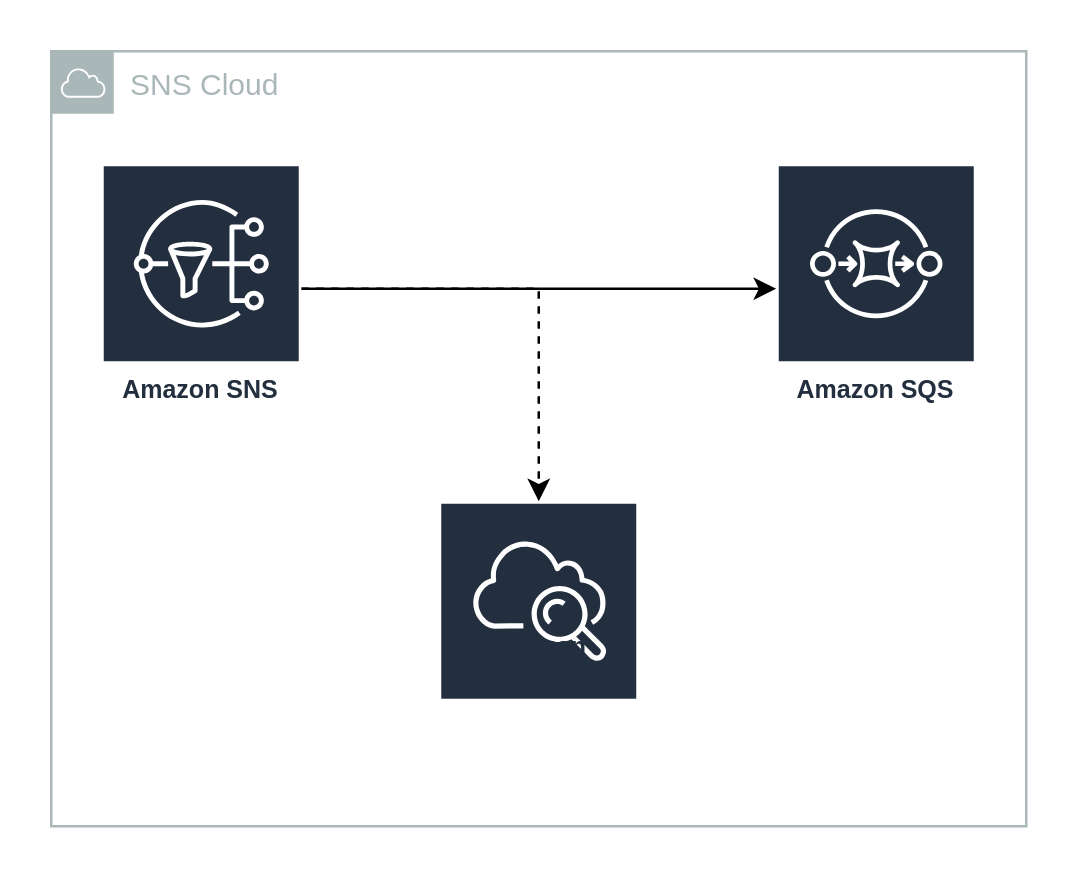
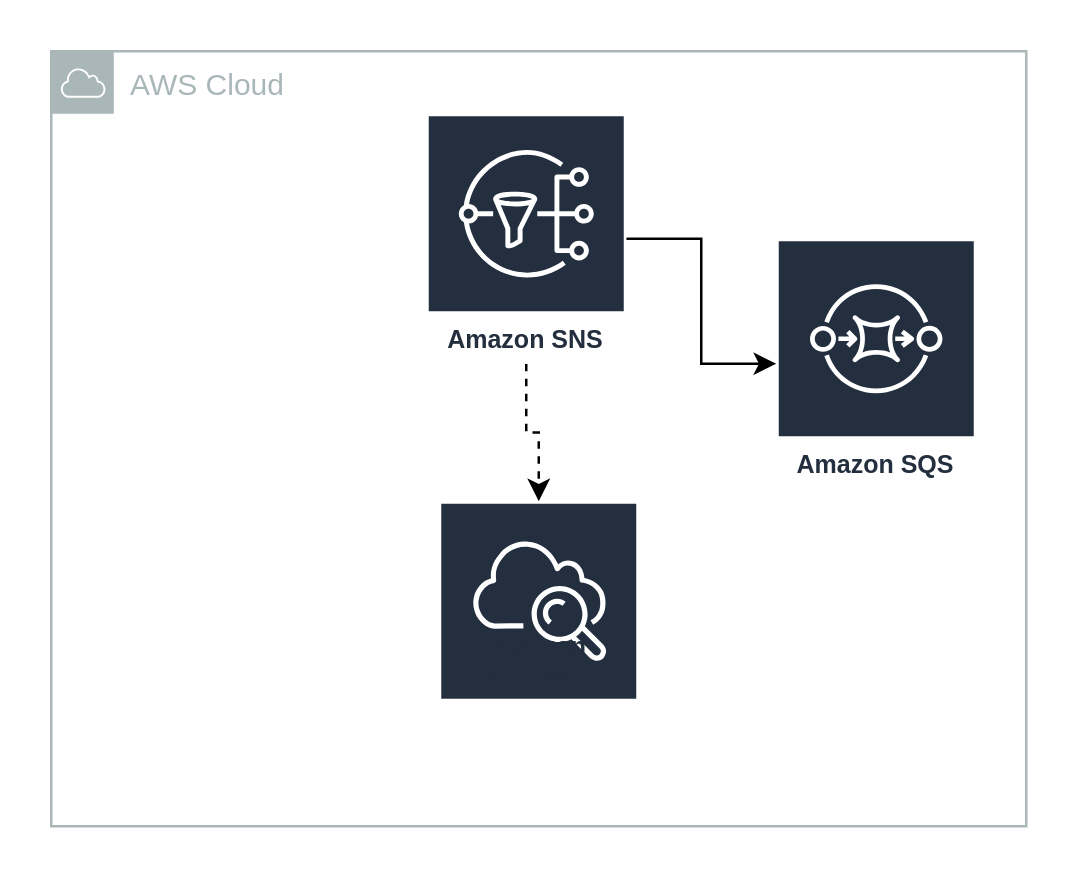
(199, 87) -> (199, 87)
(201, 289) -> (526, 239)
(876, 289) -> (876, 364)
